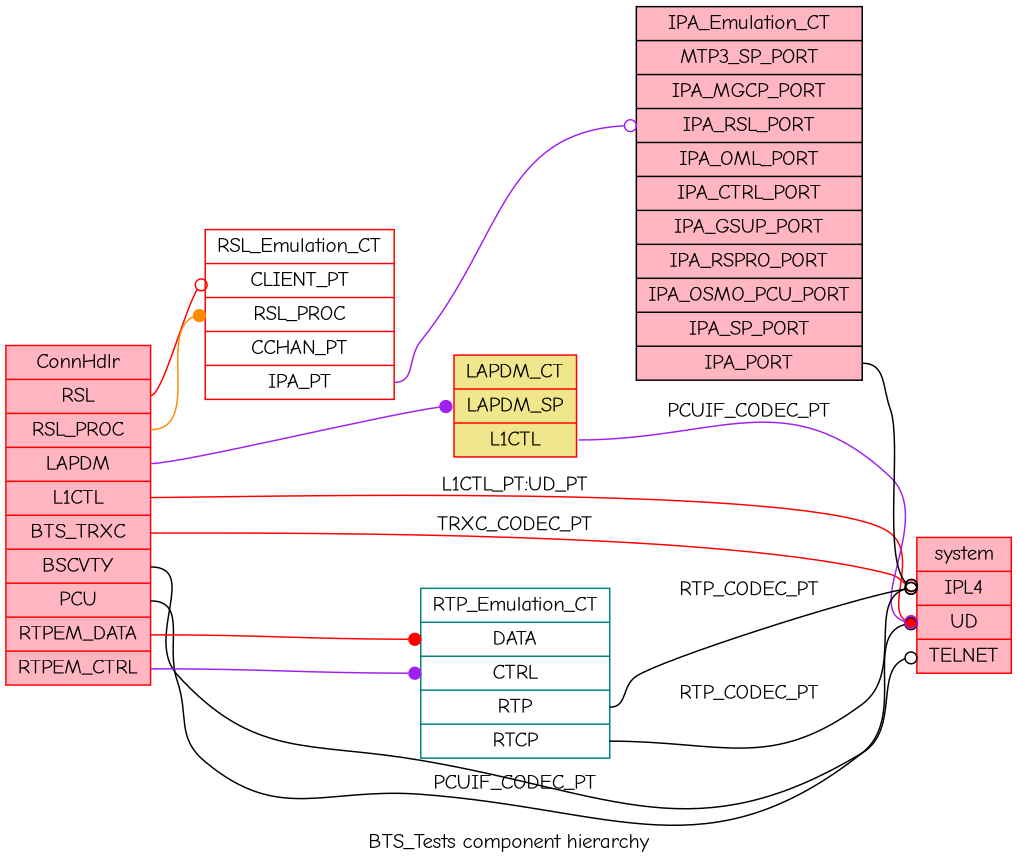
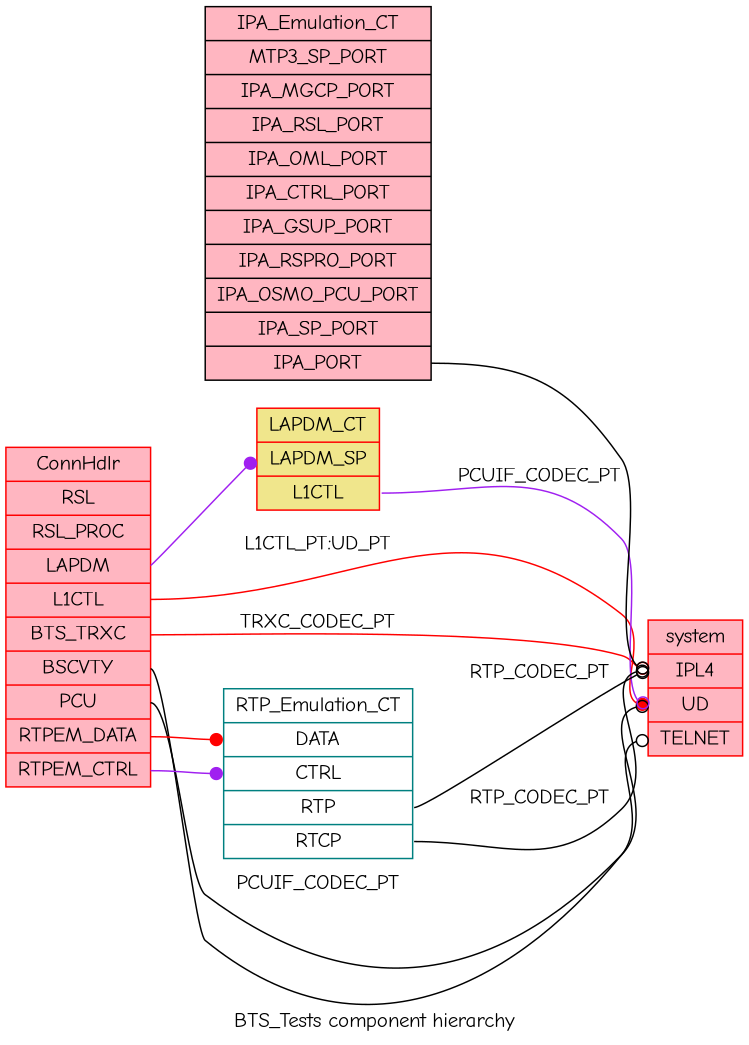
(300, 314) -> none
